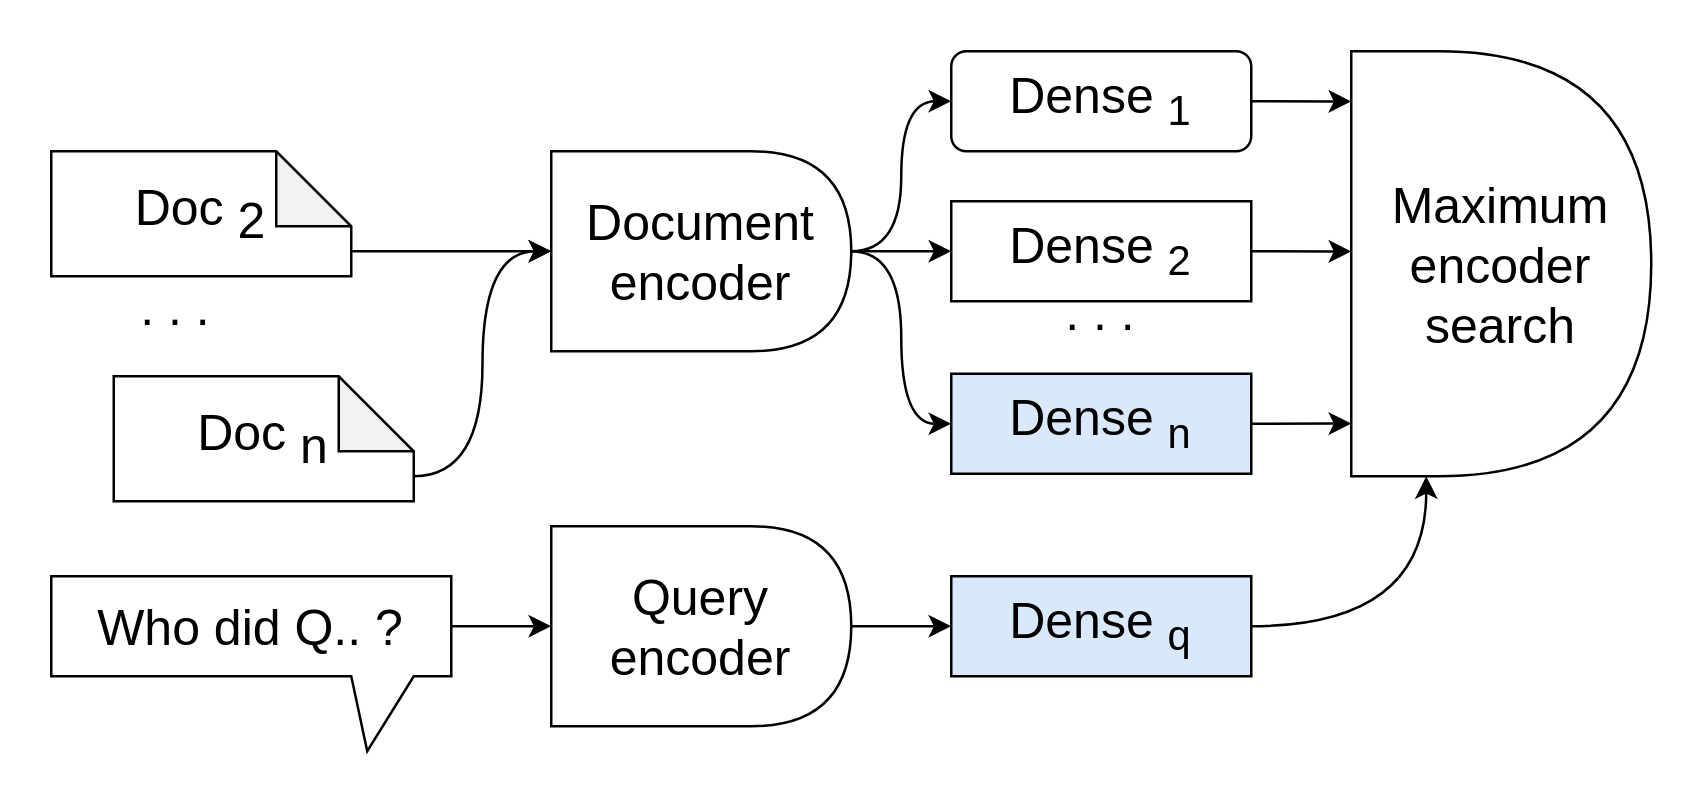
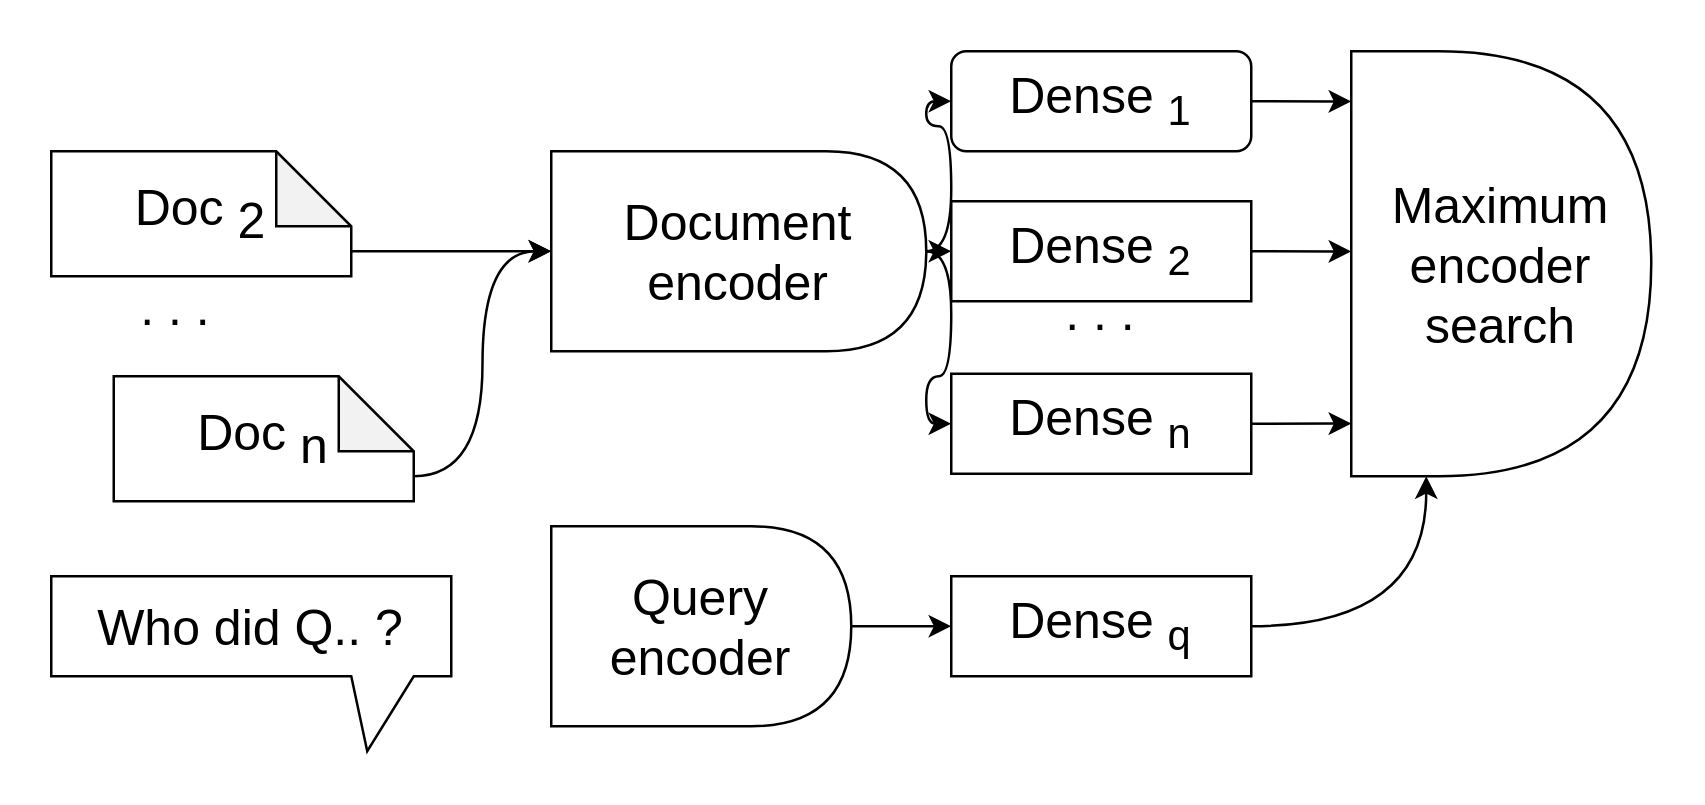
(701, 251) -> (739, 251)
(1101, 424) -> (1101, 424)
(493, 626) -> none
(1101, 626) -> (1101, 626)
